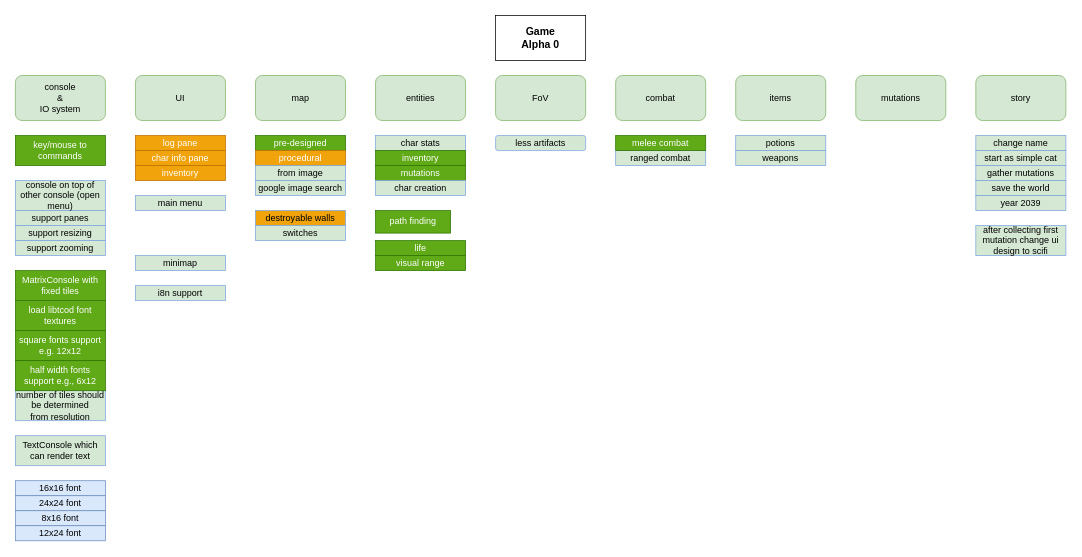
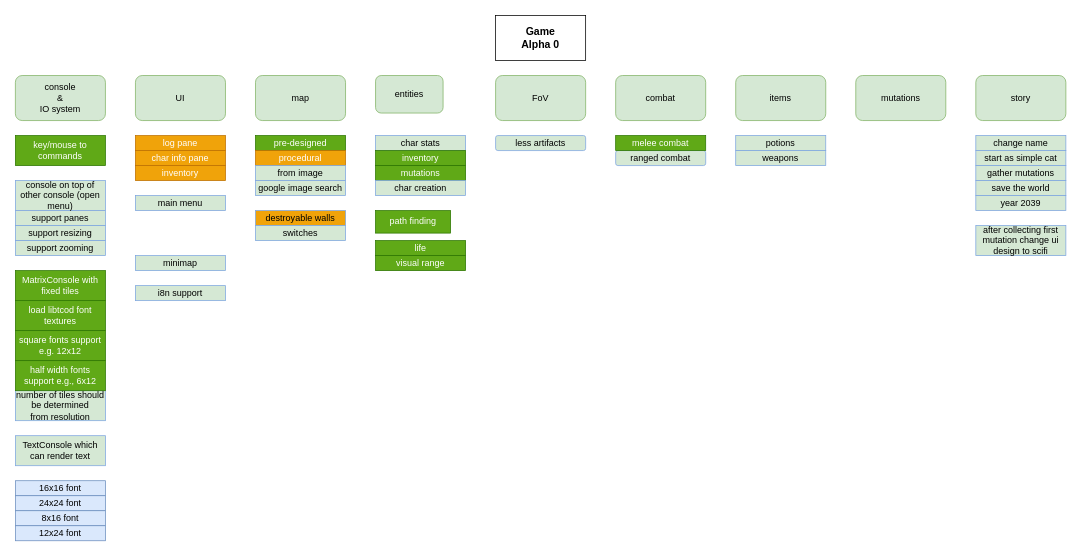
(420, 98) -> (409, 94)
(660, 158) -> (660, 158)
